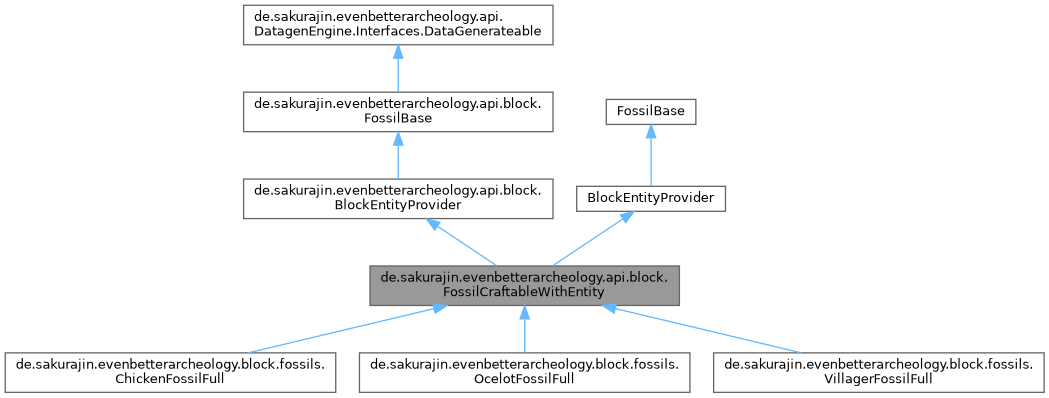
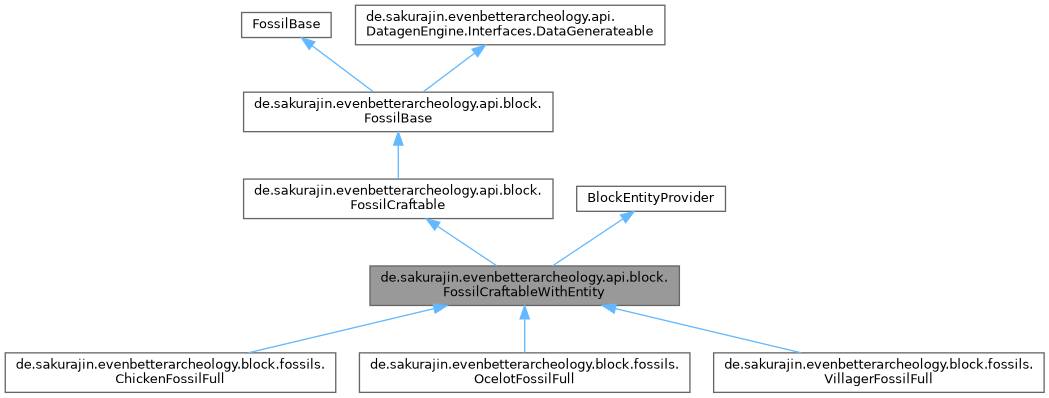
(651, 162) -> (343, 69)
(398, 199) -> (398, 199)
